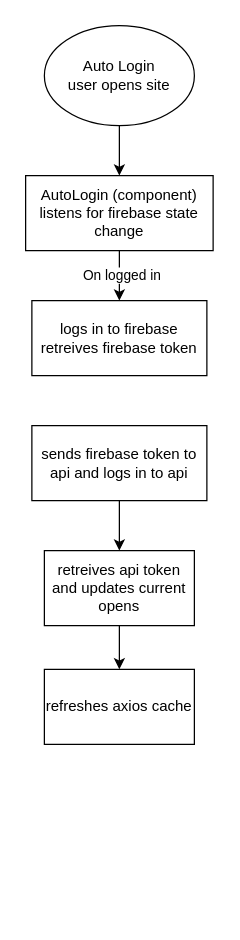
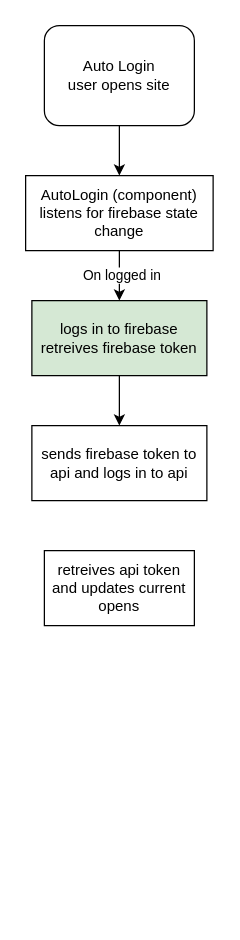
(119, 76) -> (119, 76)
(119, 338) -> (119, 338)
none -> (119, 397)
(119, 522) -> none
(119, 650) -> none
(119, 707) -> none
